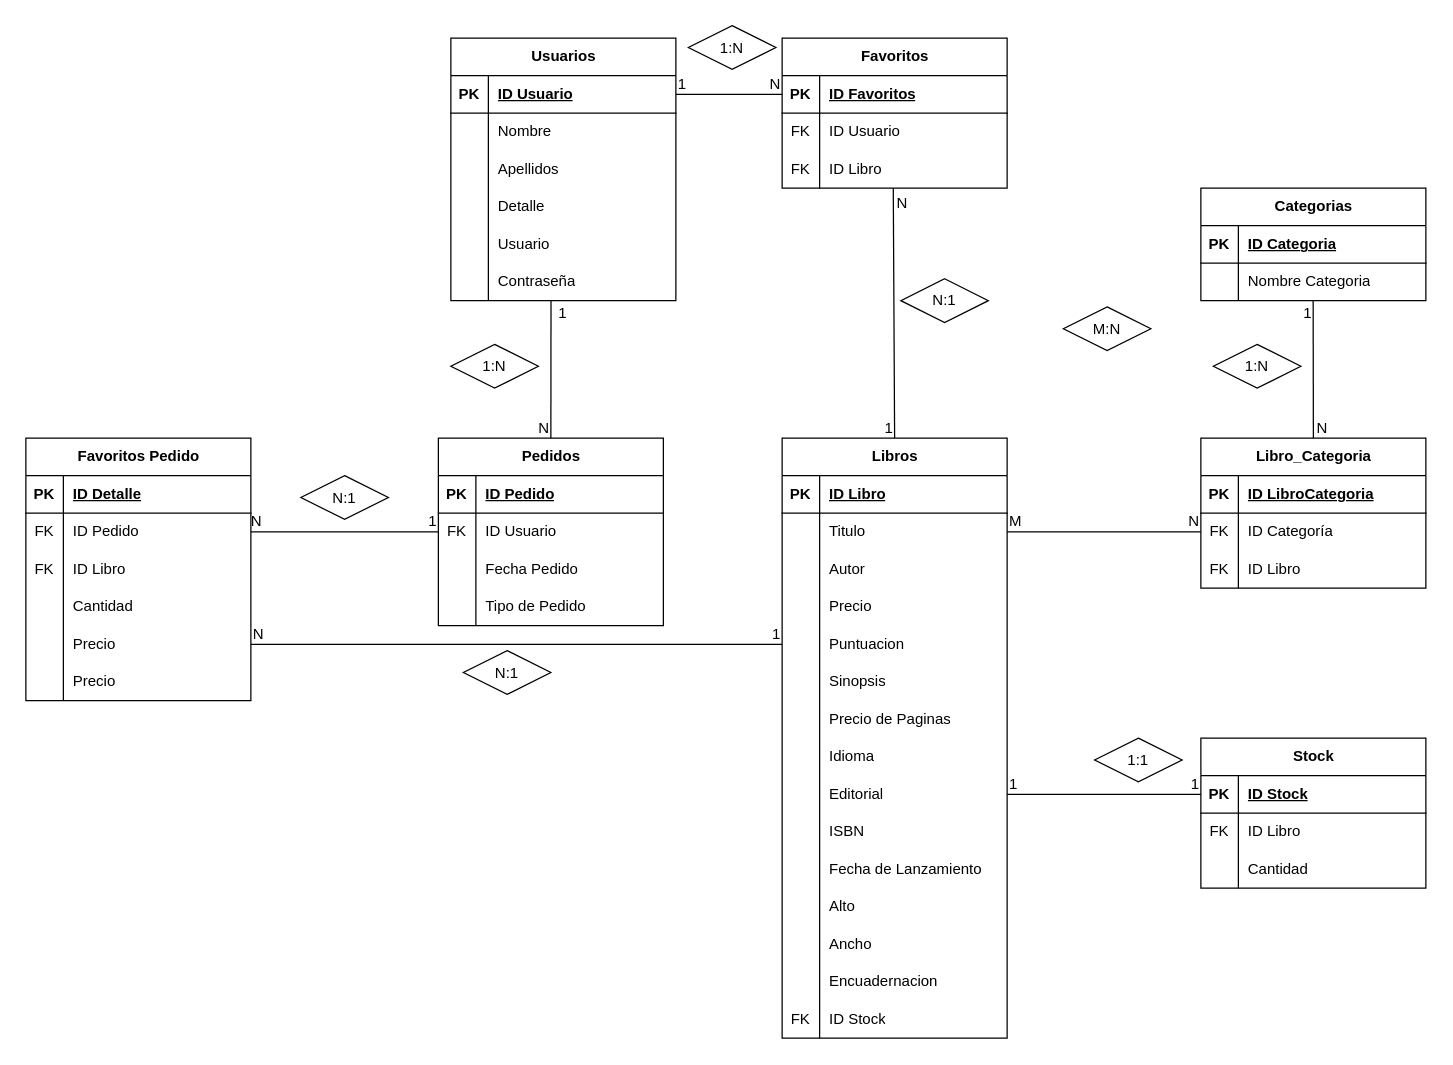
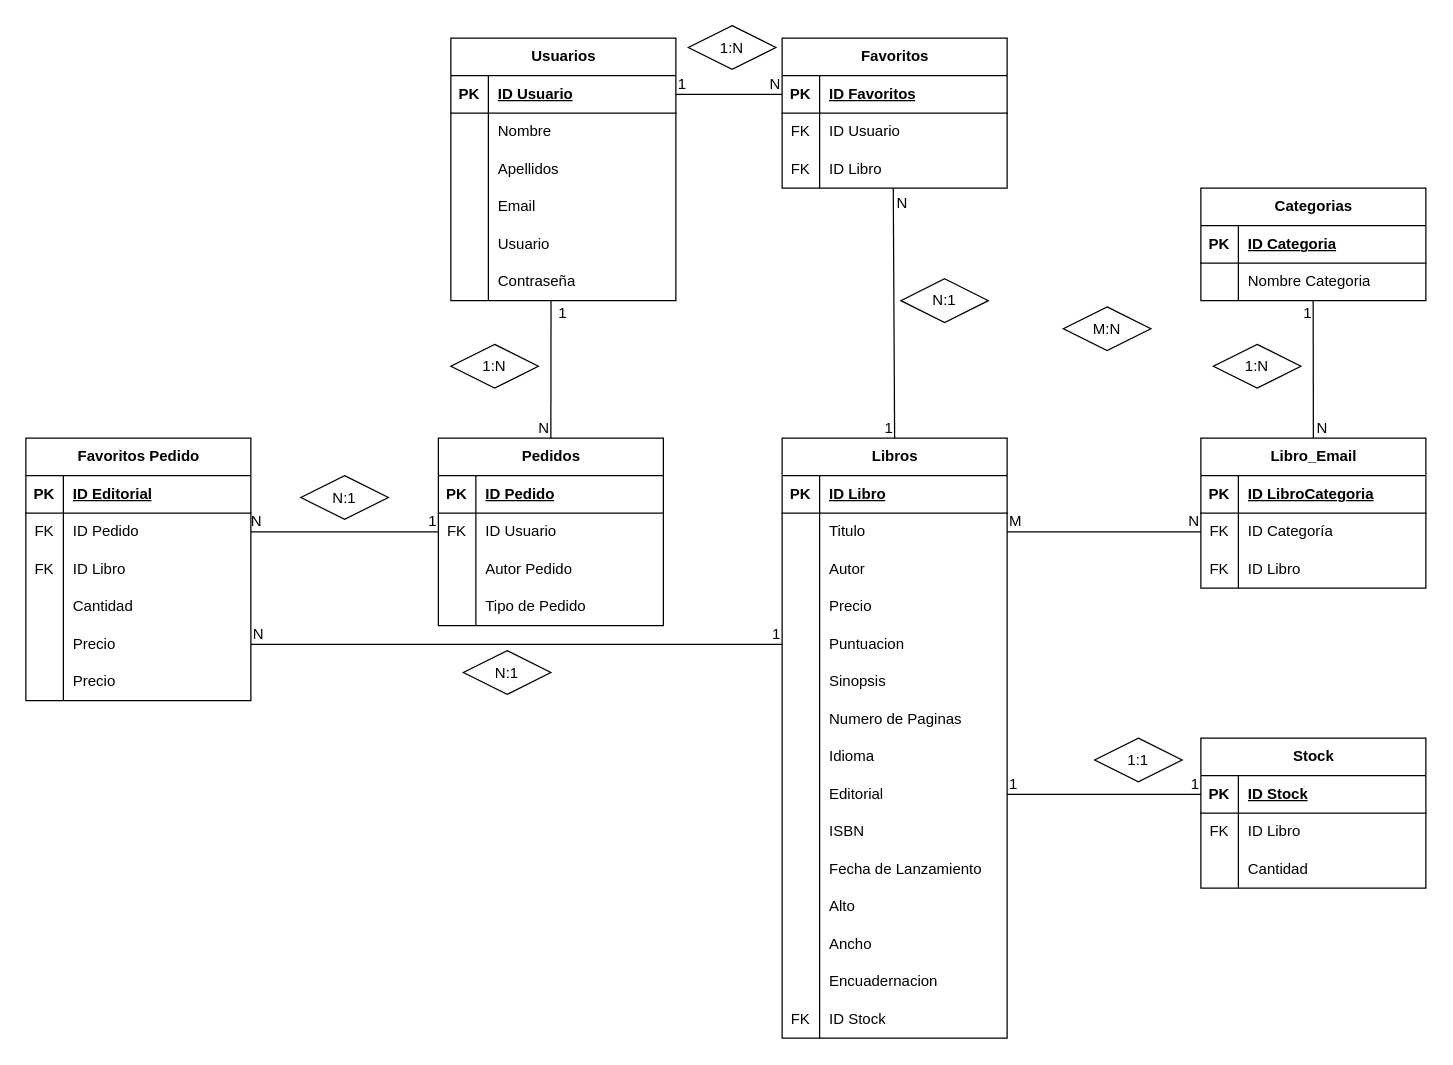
(524, 207) -> (515, 207)
(1314, 457) -> (1314, 457)
(109, 494) -> (116, 494)
(532, 569) -> (532, 569)
(893, 719) -> (895, 719)
